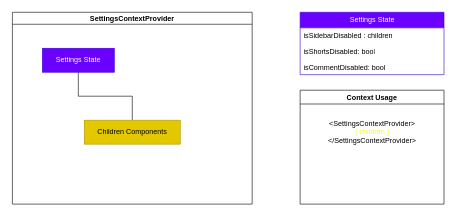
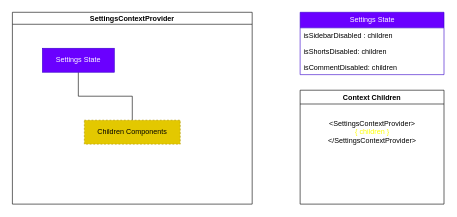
(343, 52) -> (350, 52)
(345, 68) -> (352, 68)
(372, 98) -> (372, 98)
(132, 132) -> (132, 132)
